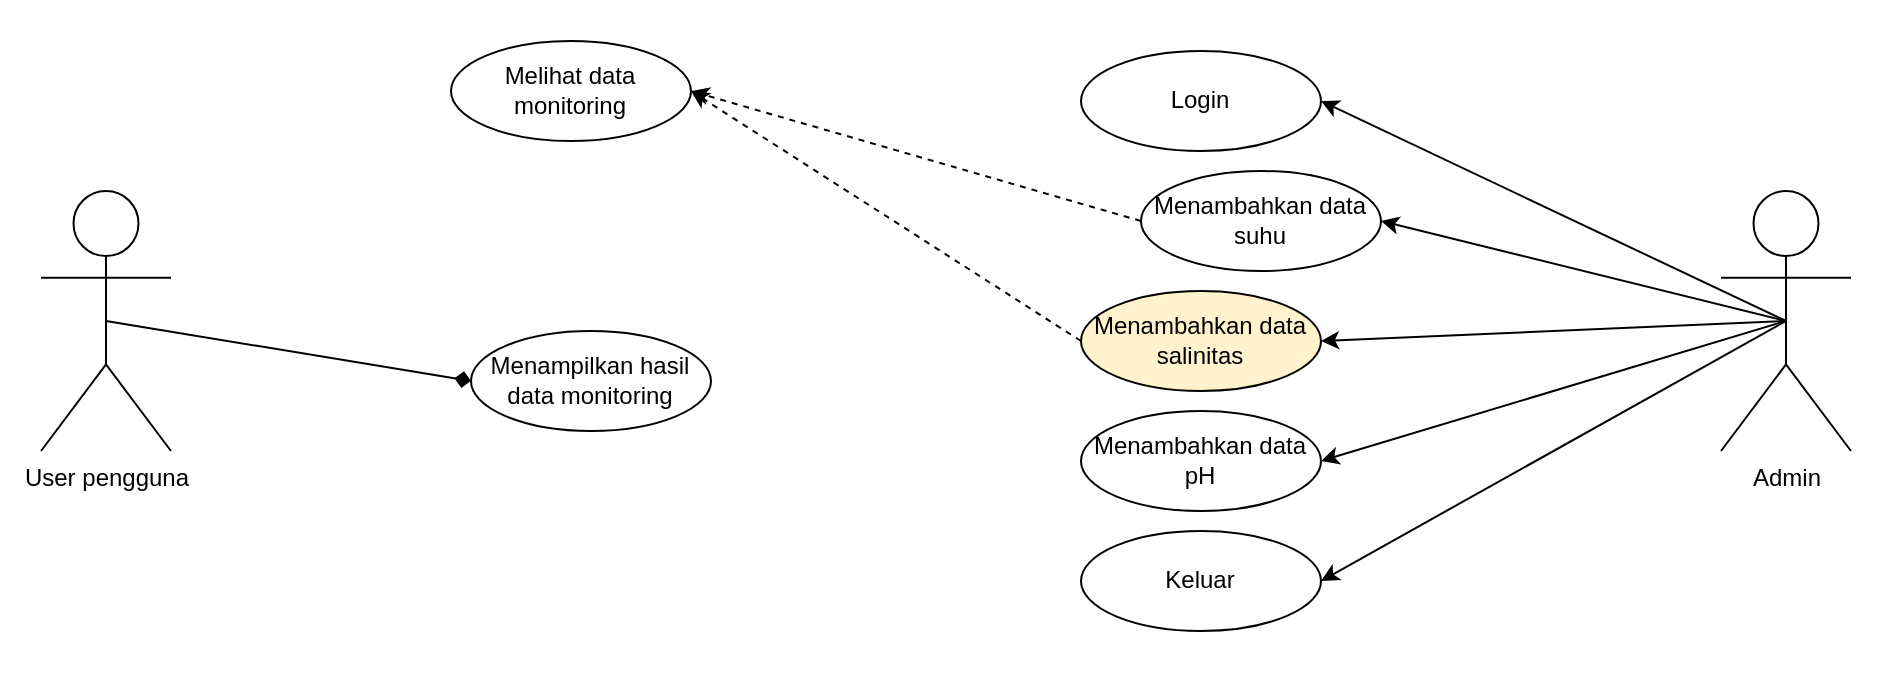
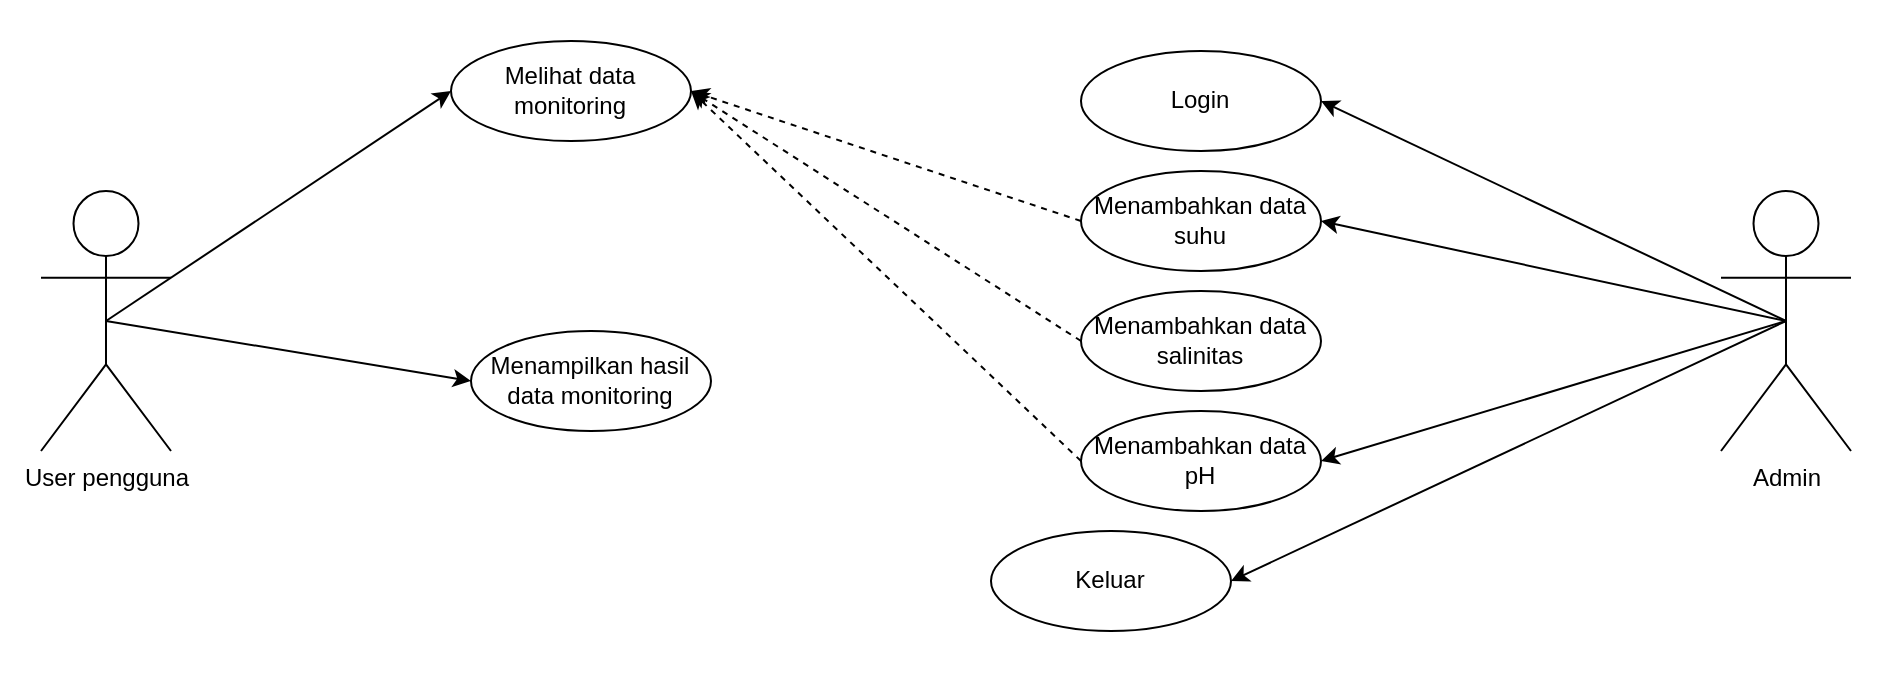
none -> (306, 188)
(1261, 221) -> (1201, 221)
none -> (891, 280)
(1553, 331) -> none
(1201, 341) -> (1201, 341)
(455, 378) -> (455, 378)
(1201, 581) -> (1111, 581)
